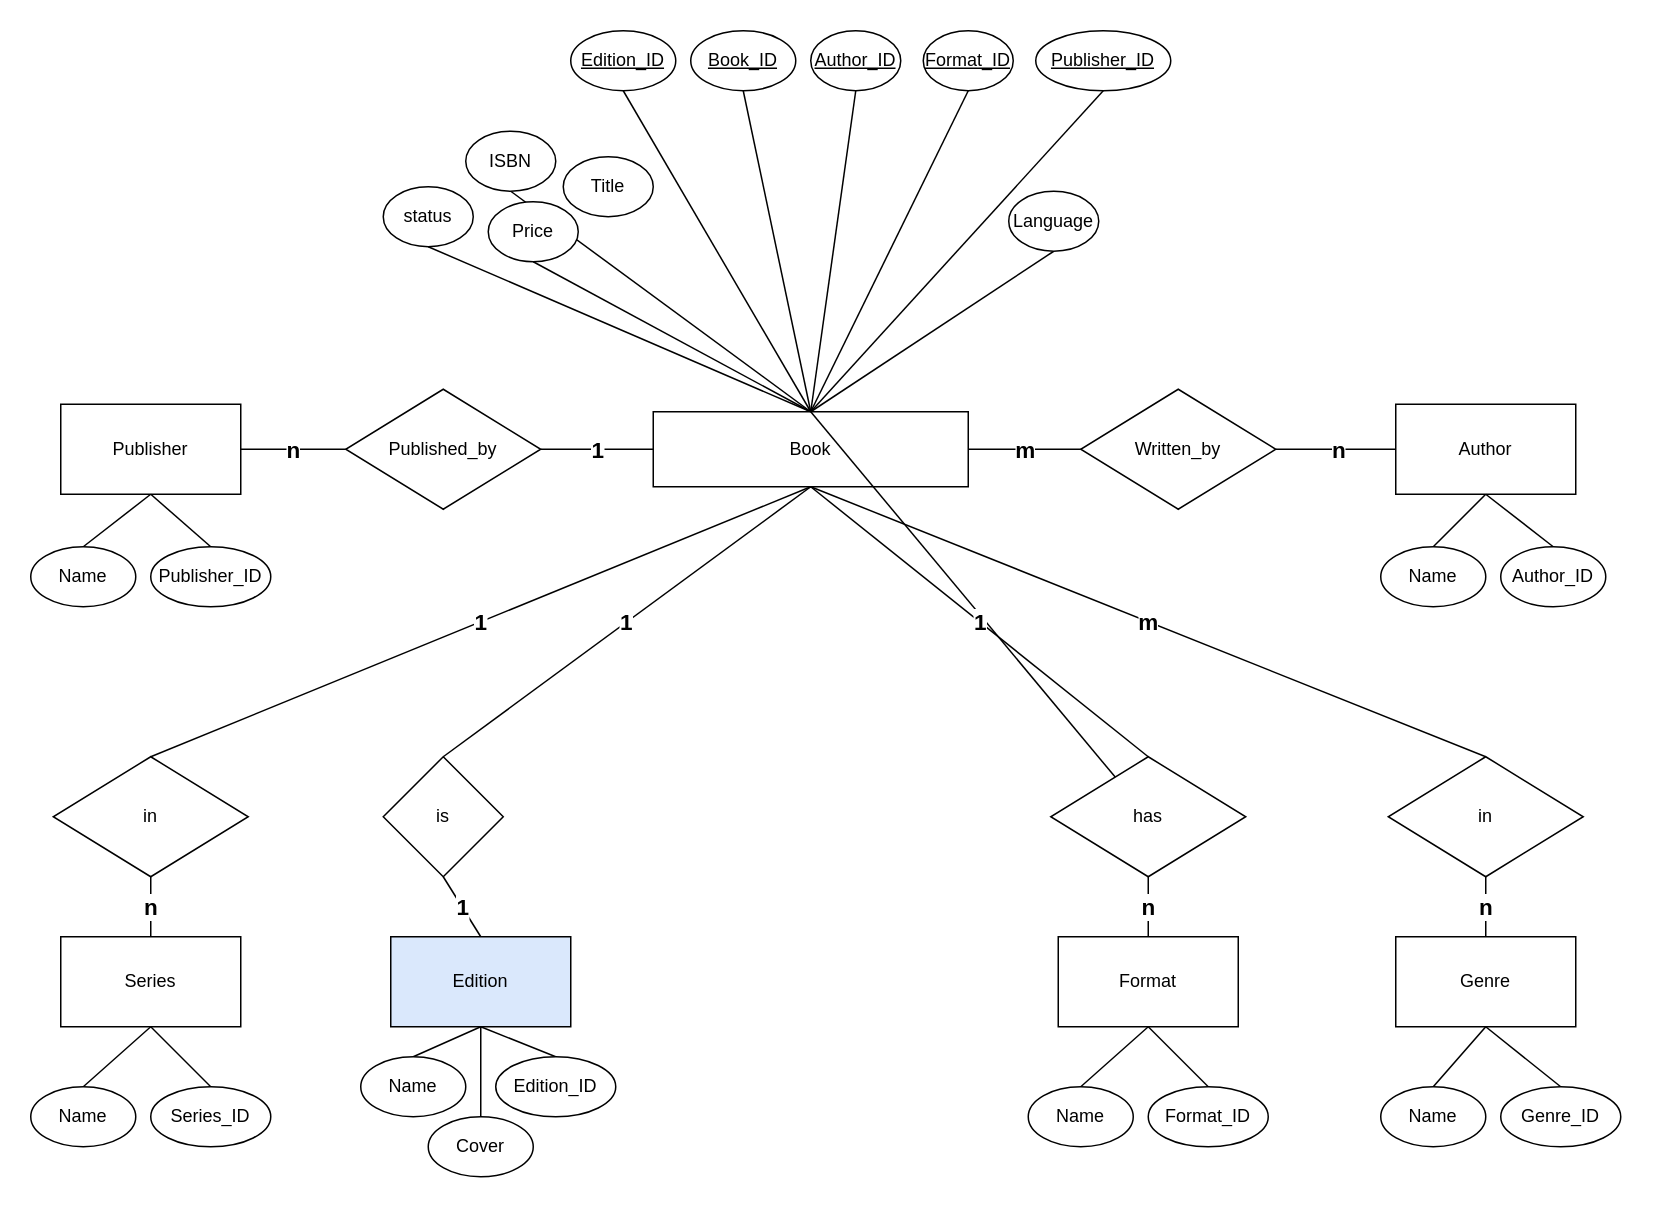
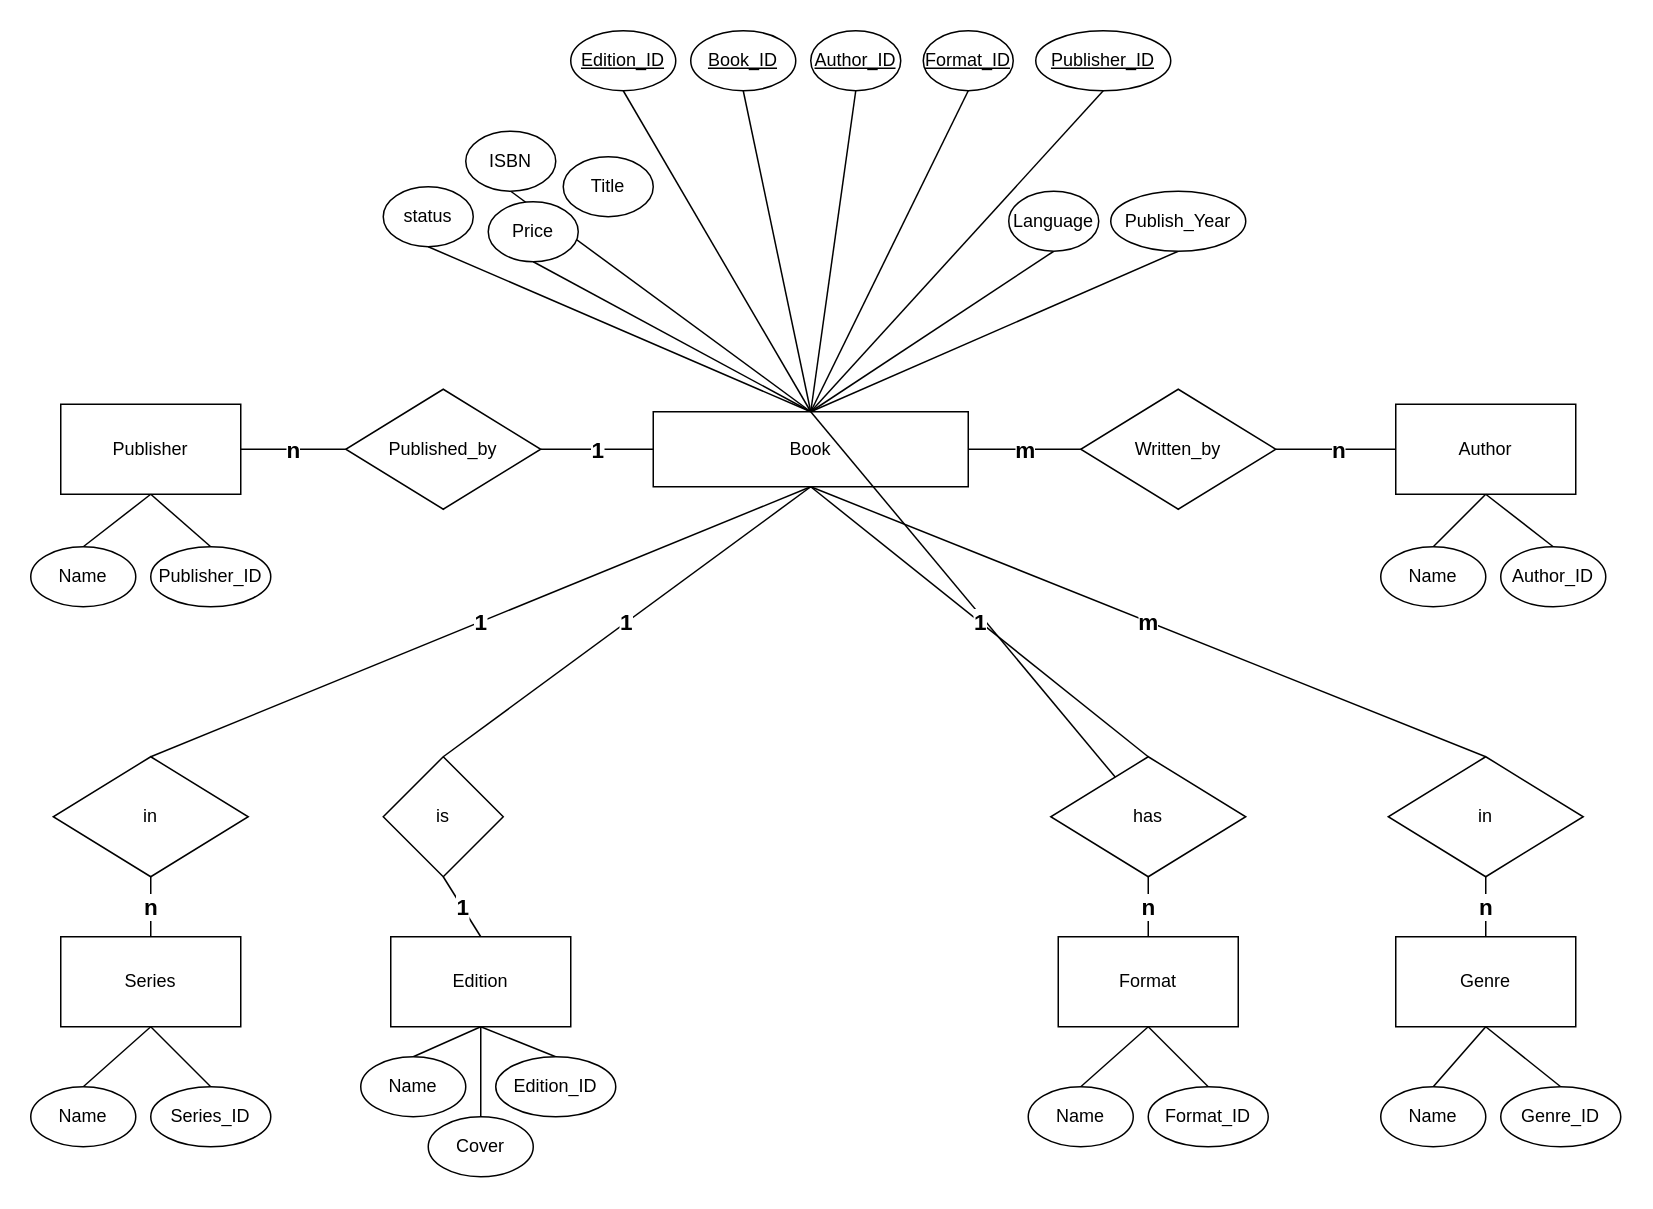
none -> (1178, 221)
none -> (998, 330)
(481, 982) -> (481, 982)
